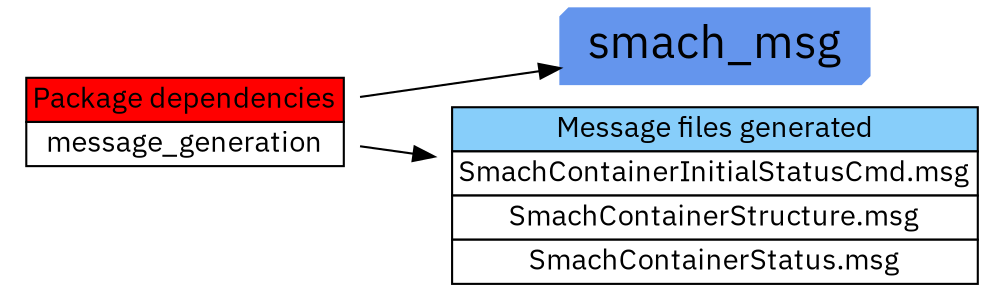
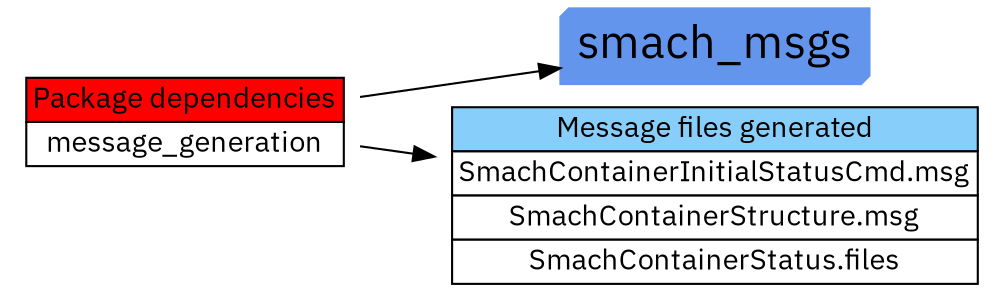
(715, 46) -> (715, 46)
(715, 261) -> (715, 261)
